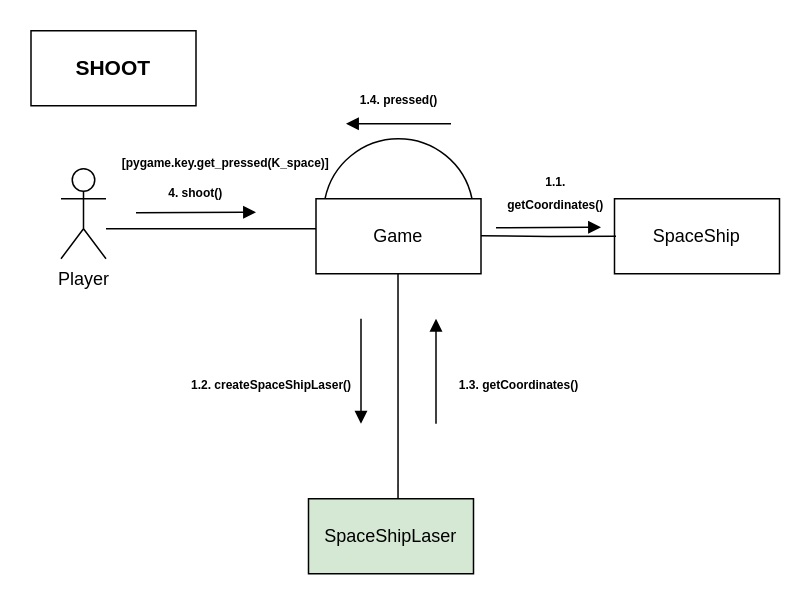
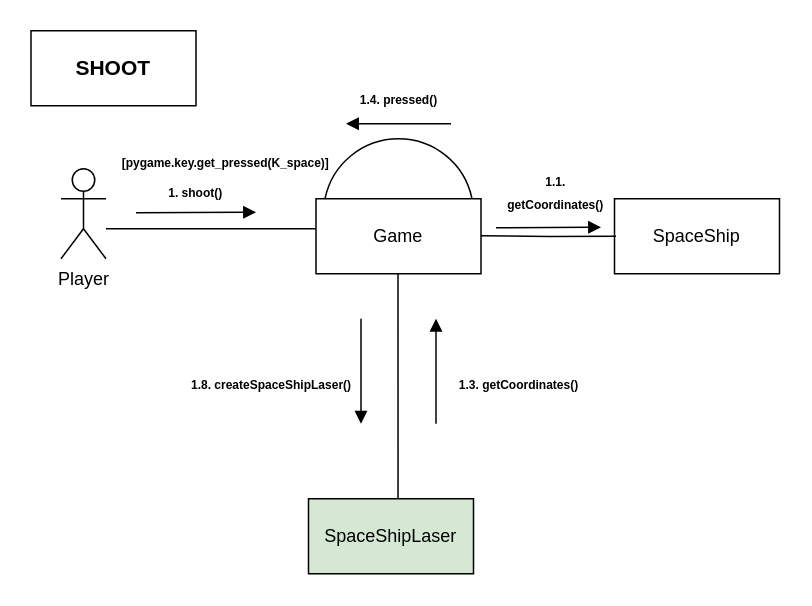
(196, 191) -> (196, 191)
(272, 383) -> (272, 383)
